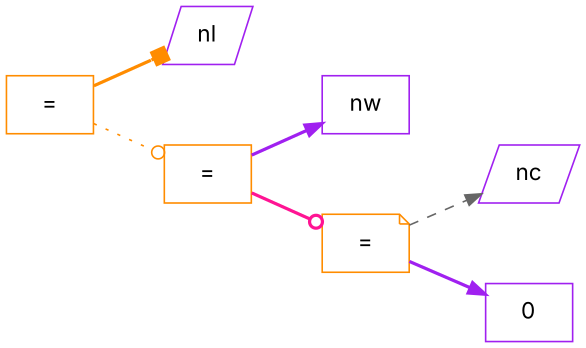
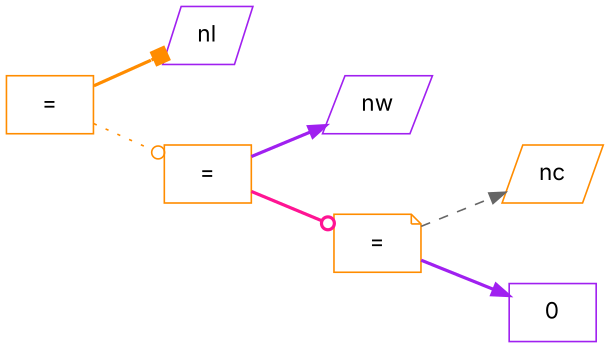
(366, 105) -> (377, 105)
(529, 174) -> (553, 174)
